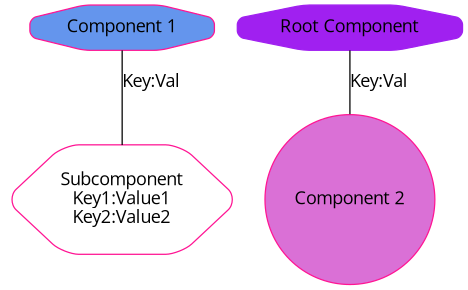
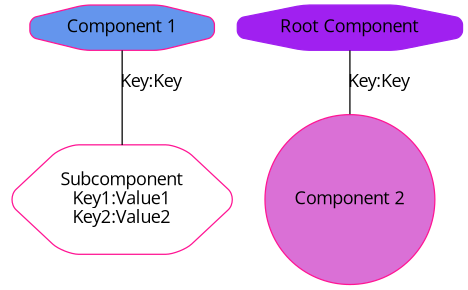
(151, 82) -> (151, 82)
(379, 82) -> (379, 82)
